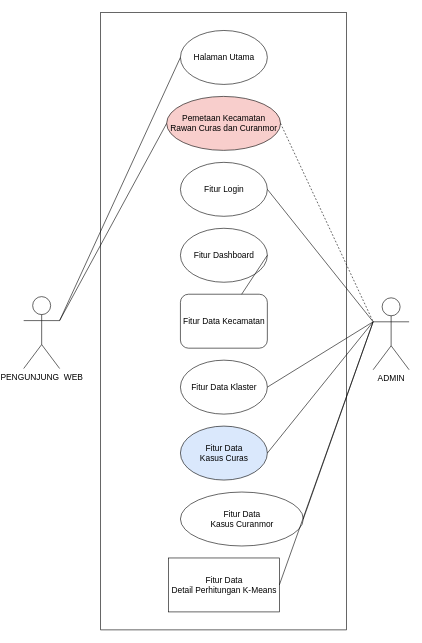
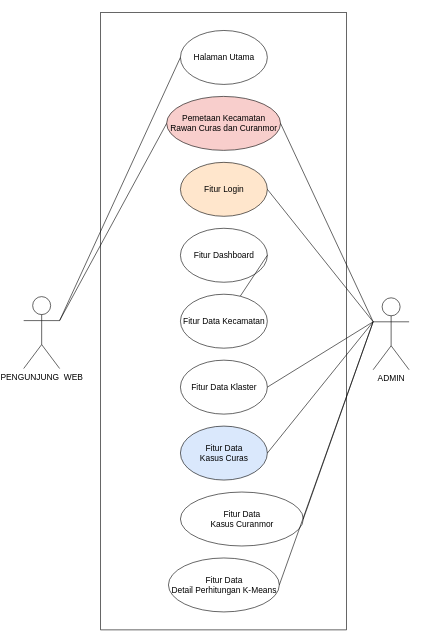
(224, 189) -> (224, 189)
(325, 219) -> (325, 219)
(224, 321) -> (224, 321)
(224, 585) -> (224, 585)
